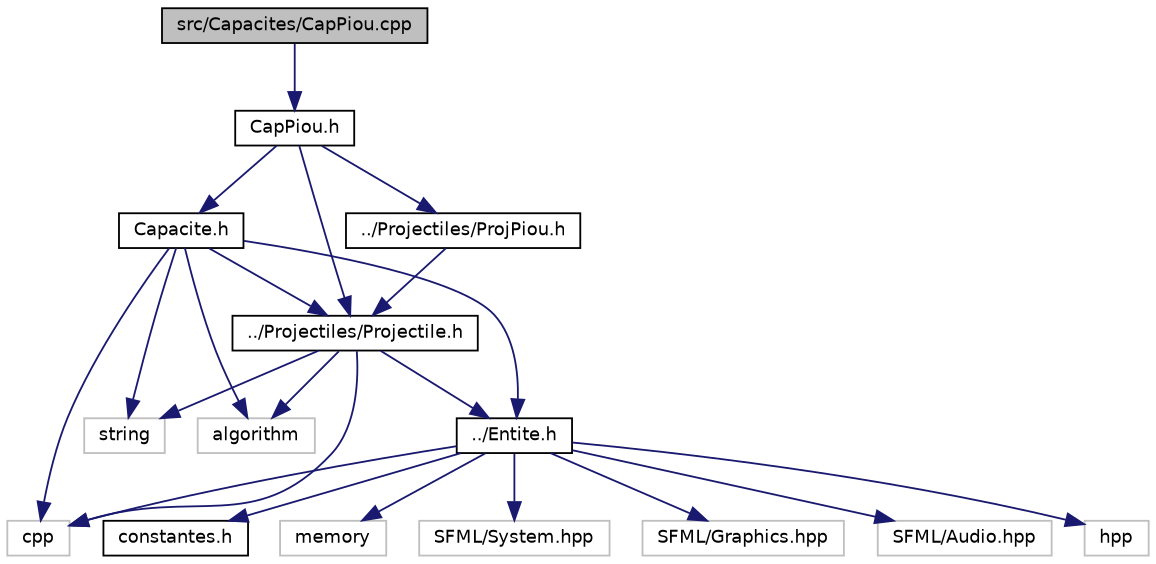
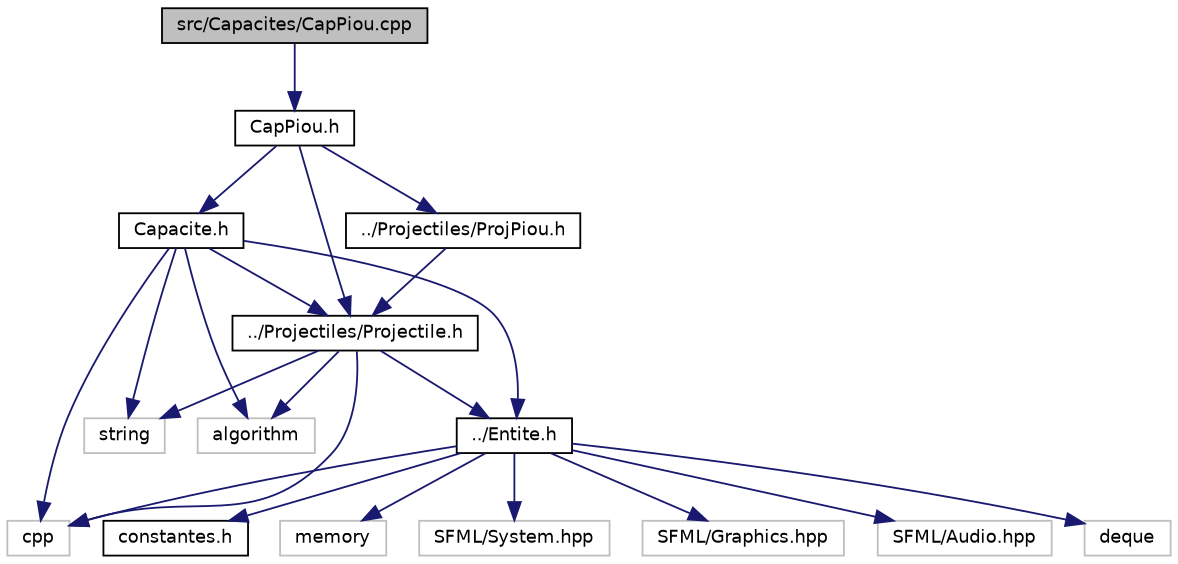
(1117, 538) -> (1128, 538)
